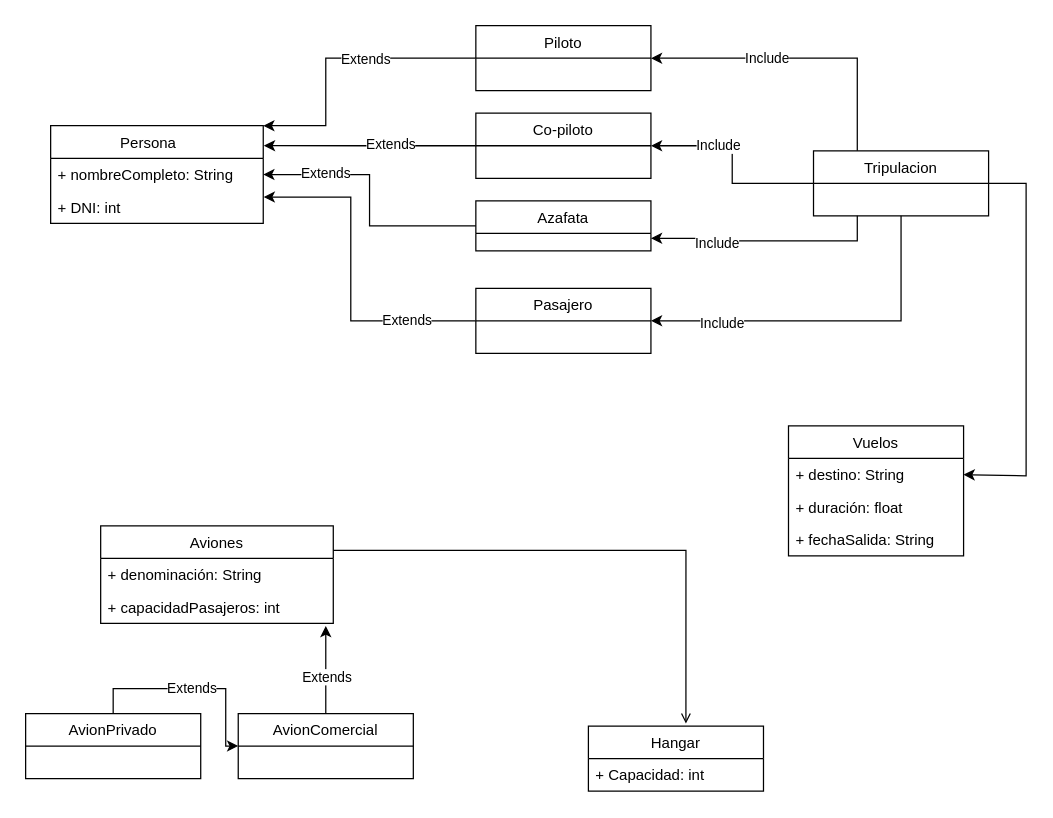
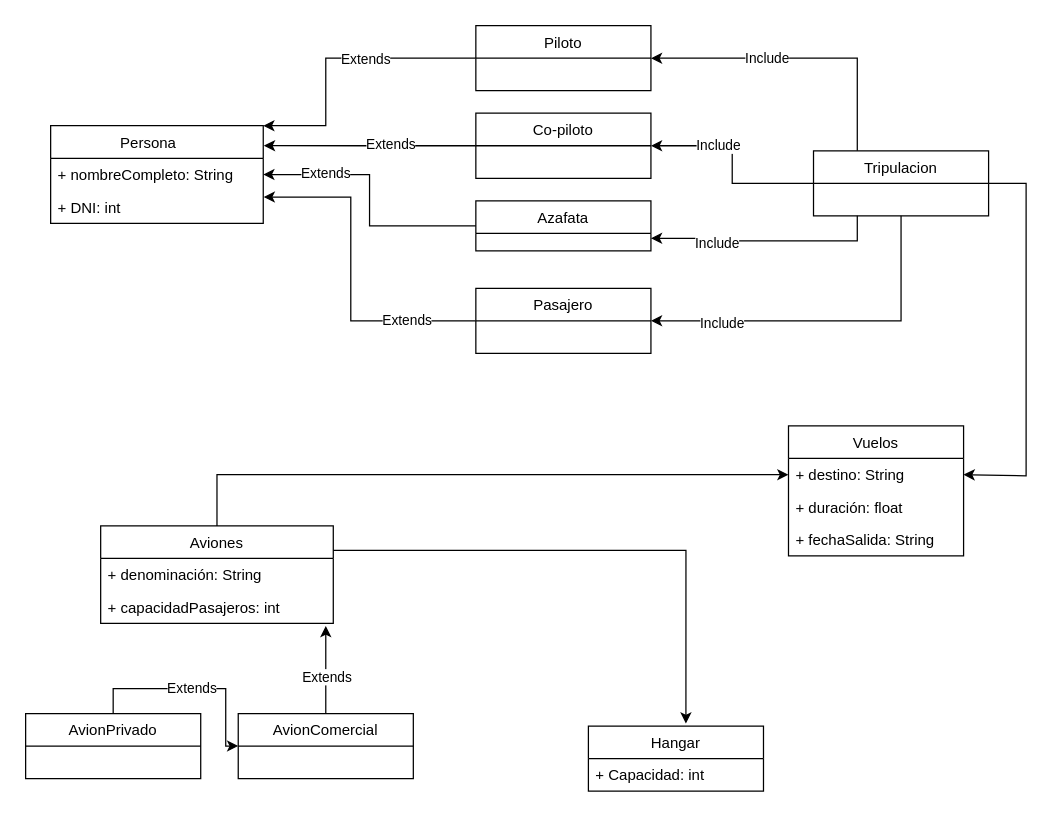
none -> (474, 474)
(686, 715) -> (686, 713)
